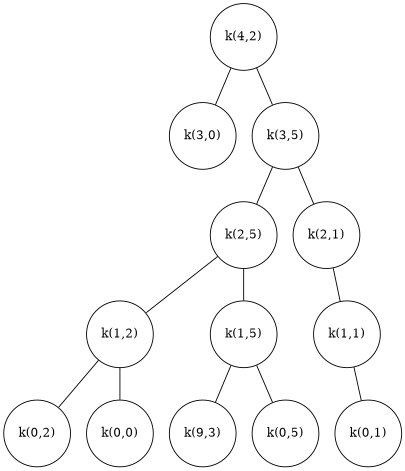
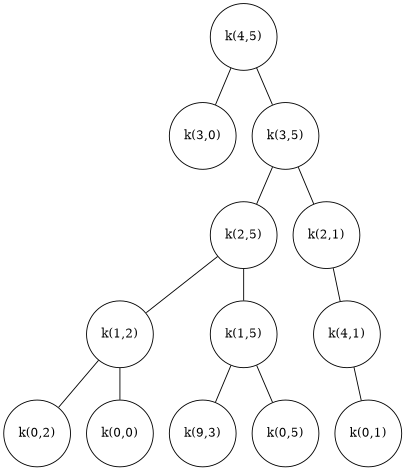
(244, 37) -> (244, 37)
(347, 334) -> (347, 334)
